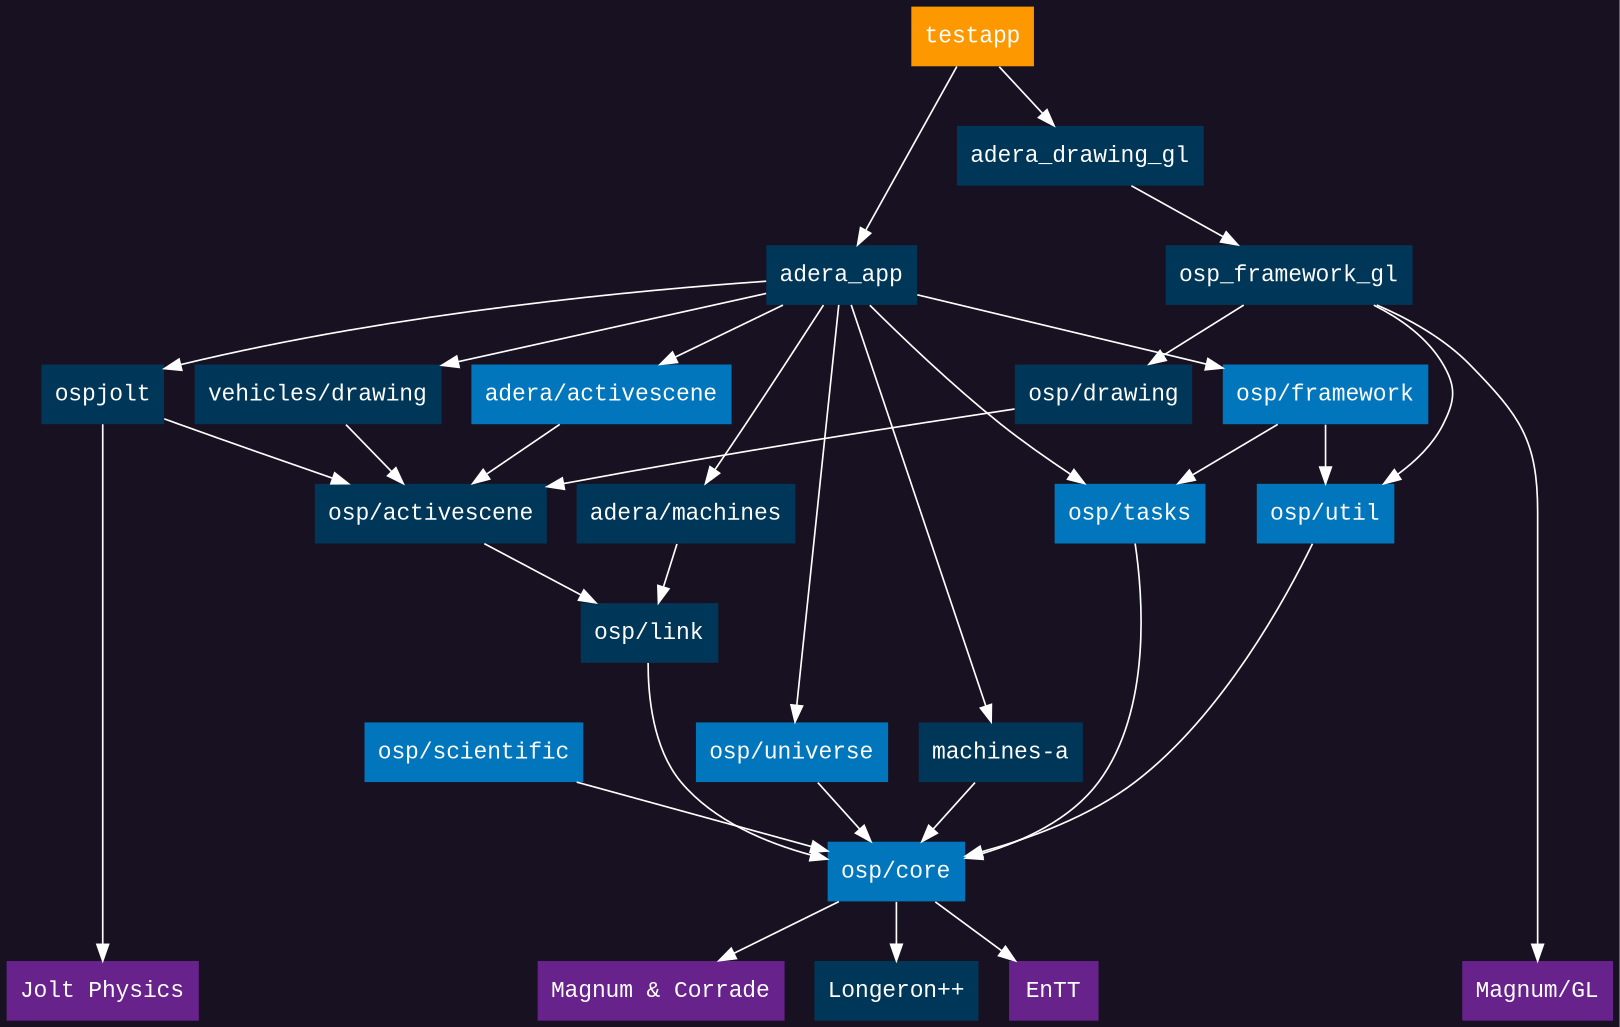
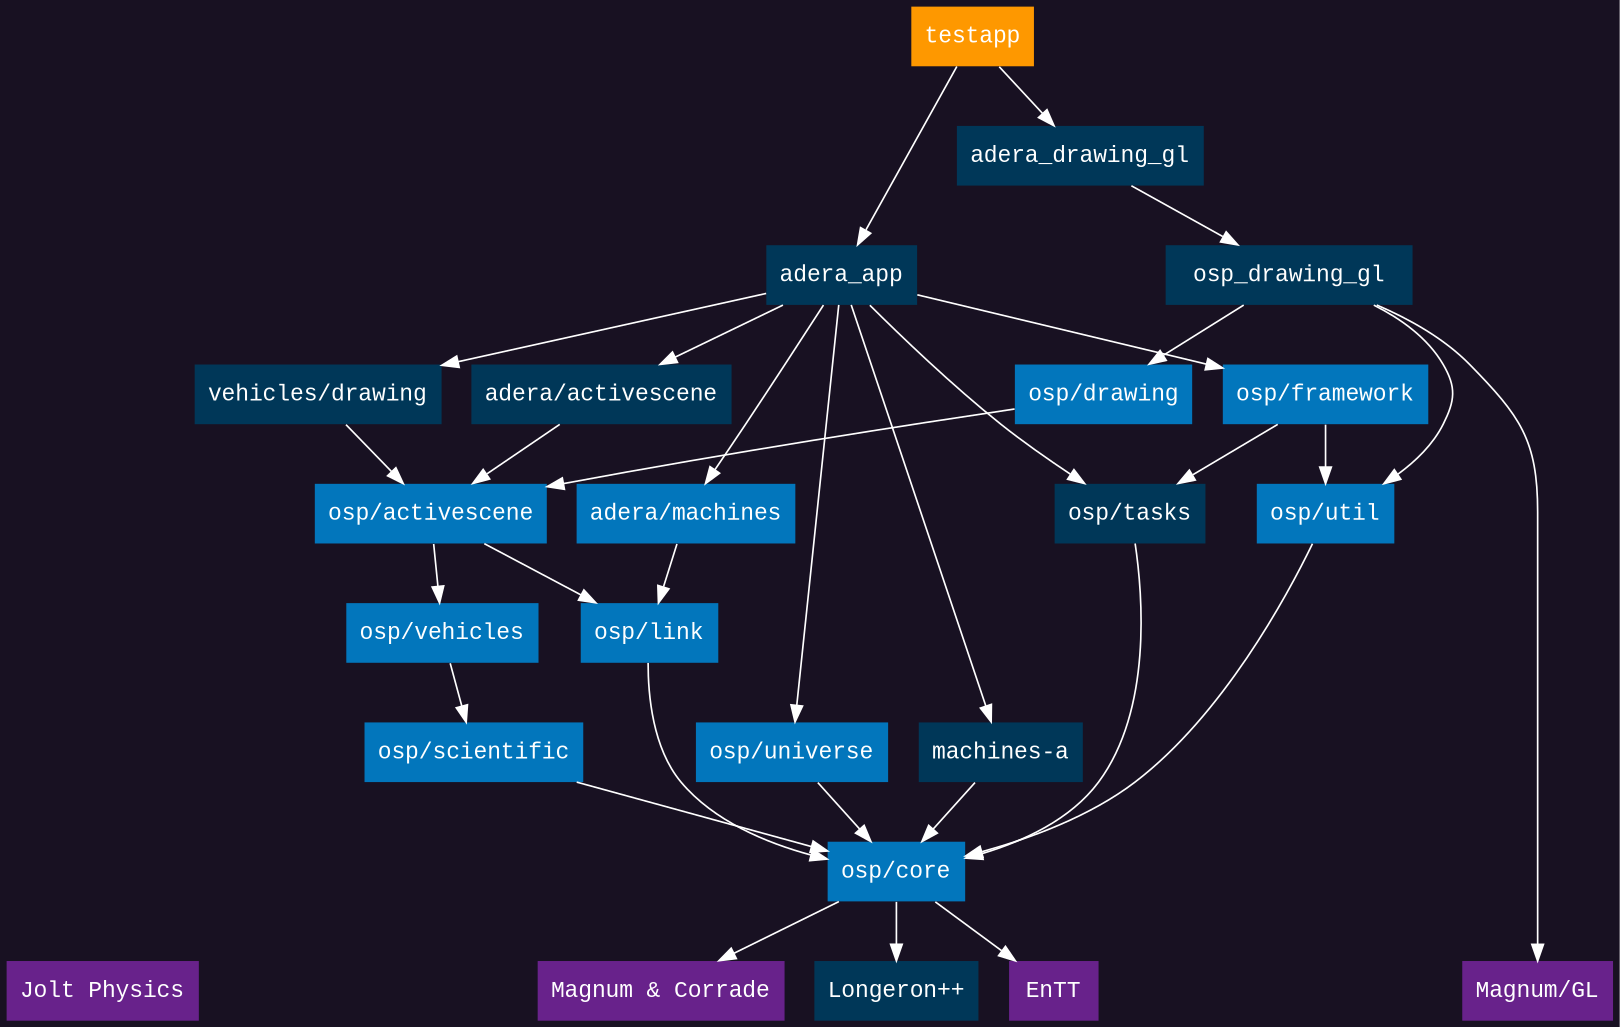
(1289, 275) -> (1289, 275)
(103, 394) -> none
(601, 394) -> (601, 394)
(1104, 394) -> (1104, 394)
(431, 514) -> (431, 514)
(686, 514) -> (686, 514)
(1130, 514) -> (1130, 514)
none -> (442, 633)
(650, 633) -> (650, 633)
